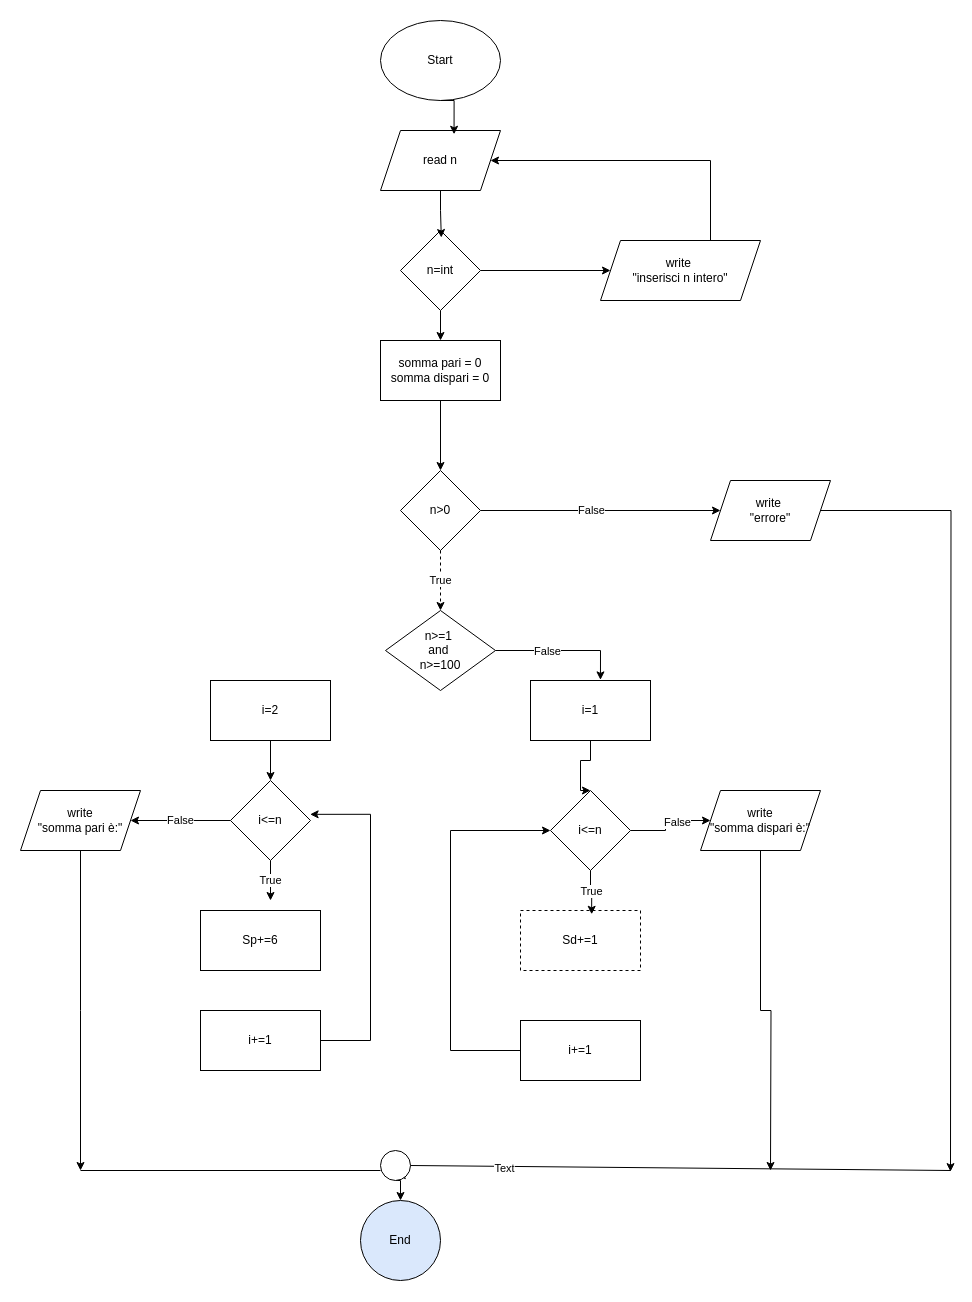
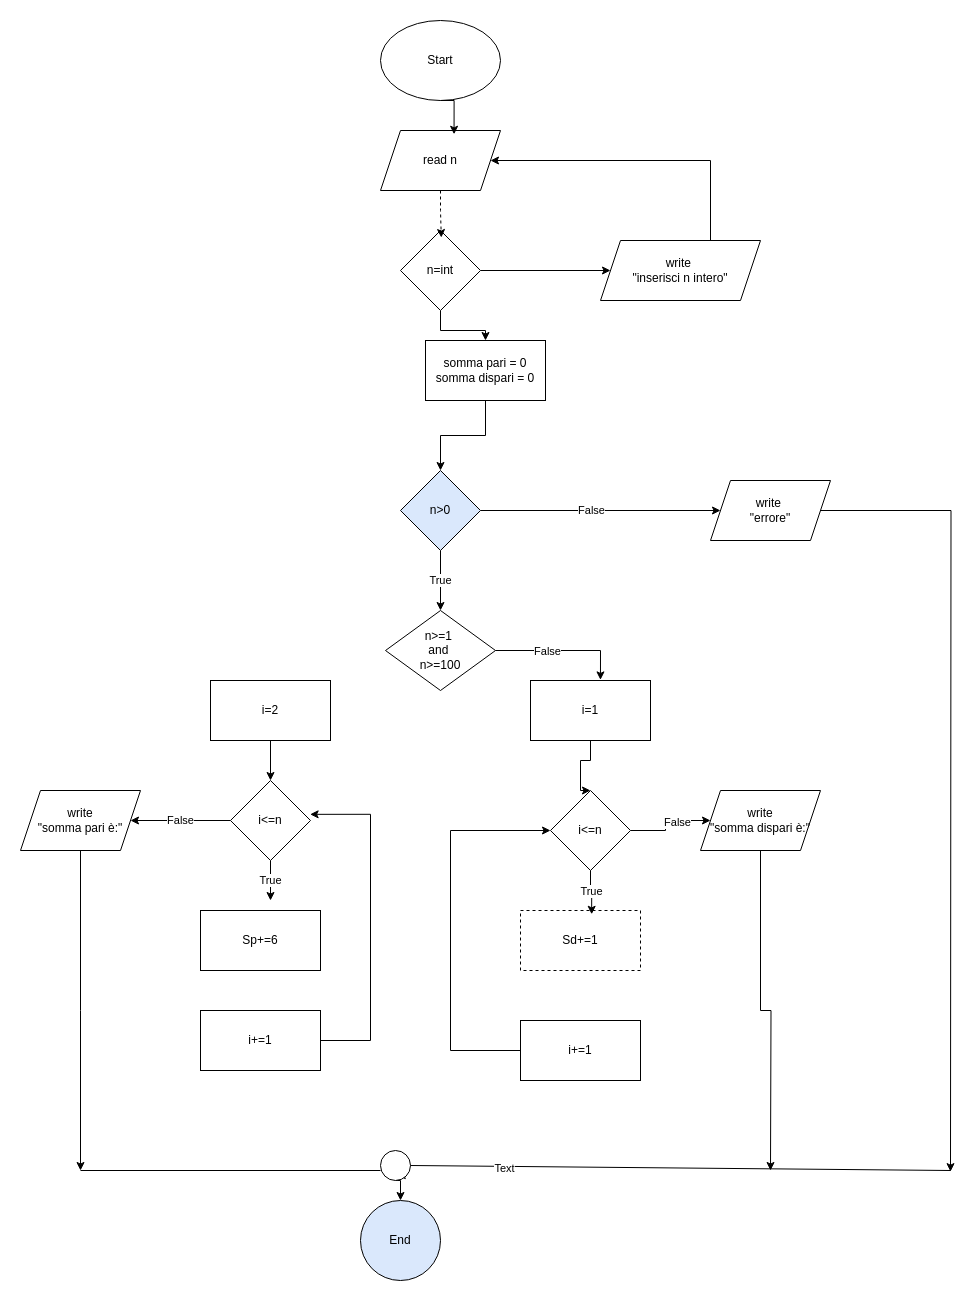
(441, 209) -> (441, 209)
(441, 371) -> (486, 371)
(441, 511) -> (441, 511)
(441, 563) -> (441, 563)
